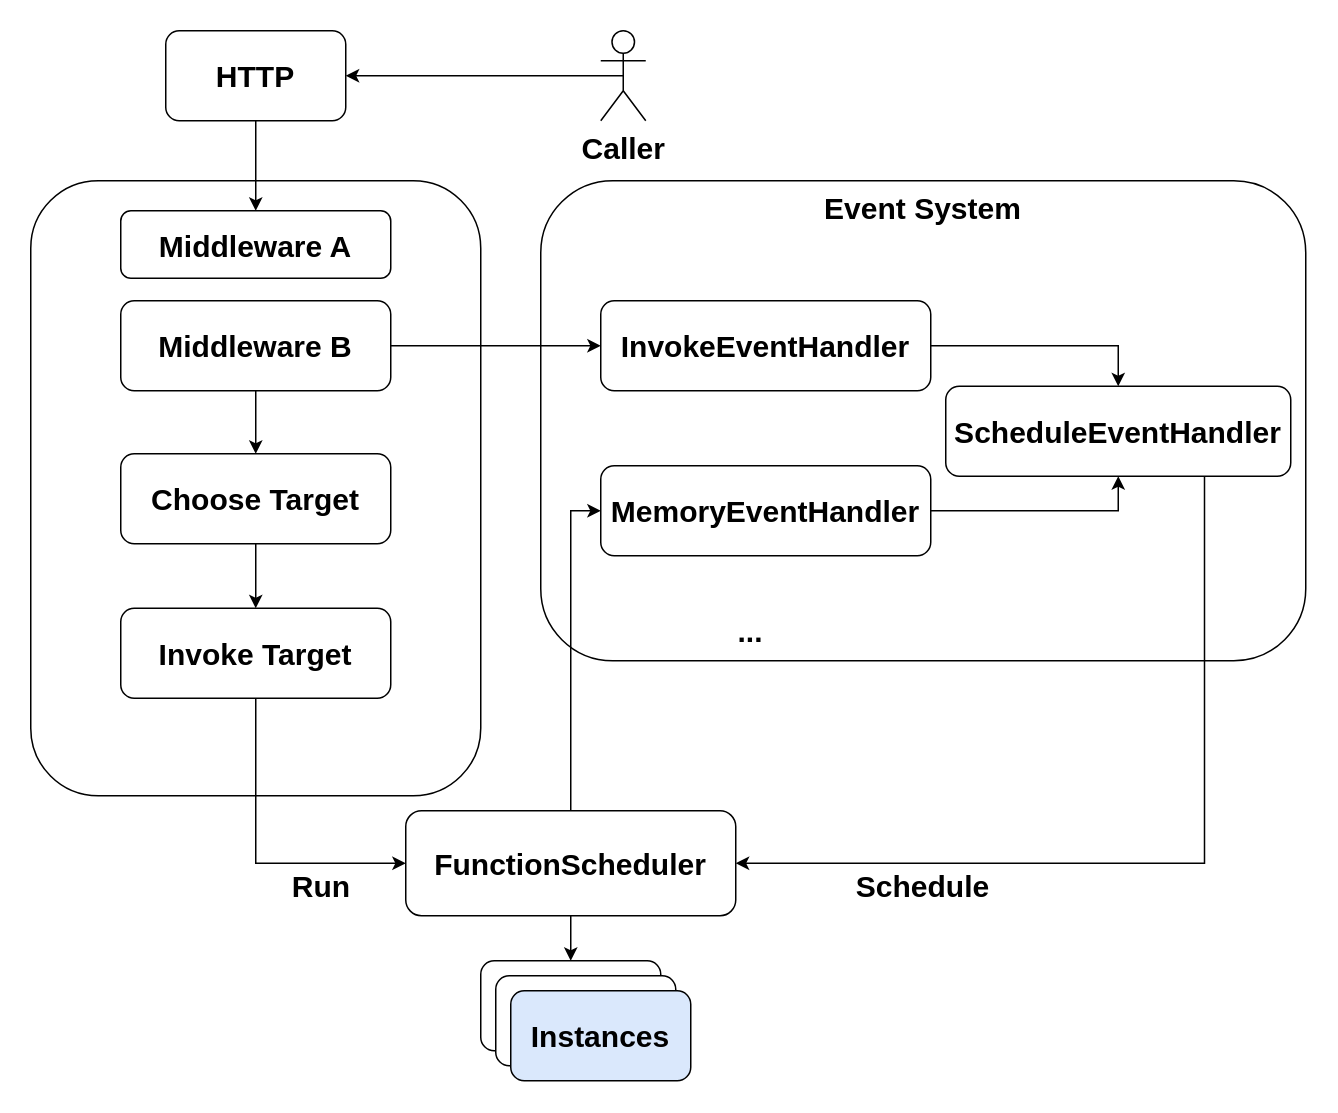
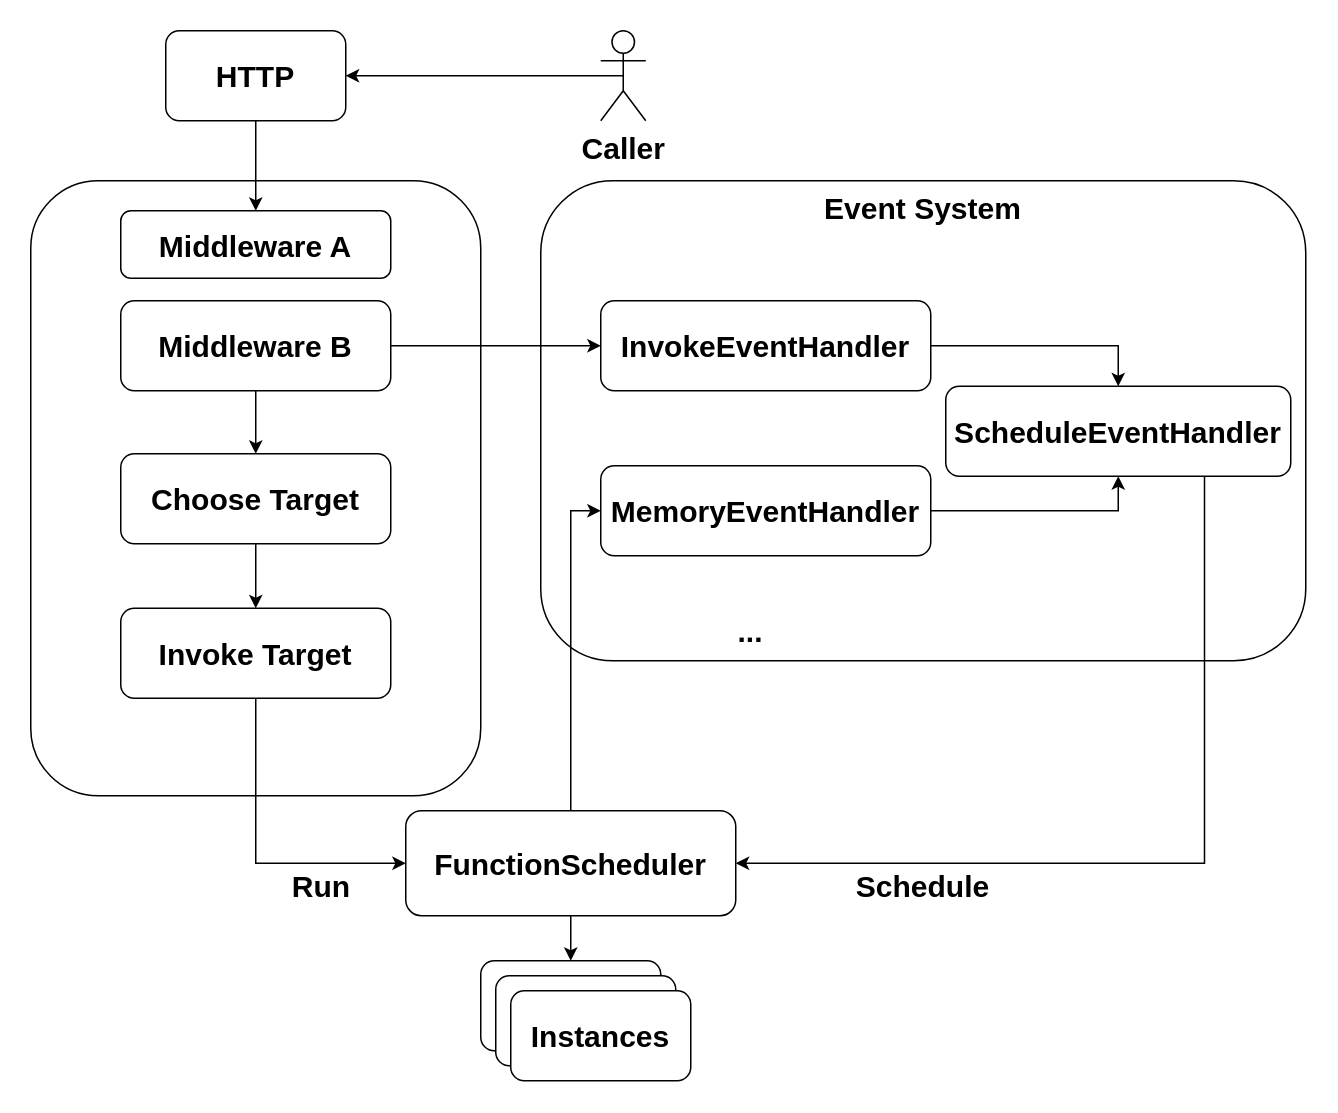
(601, 1036) -> (601, 1036)
